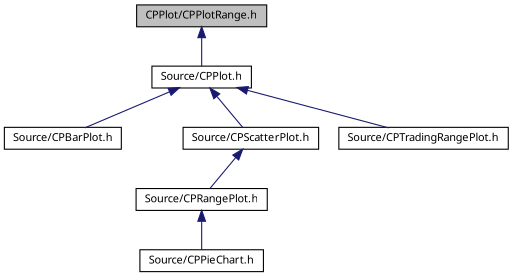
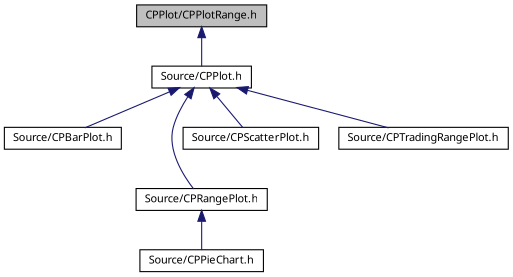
(223, 173) -> (172, 144)
